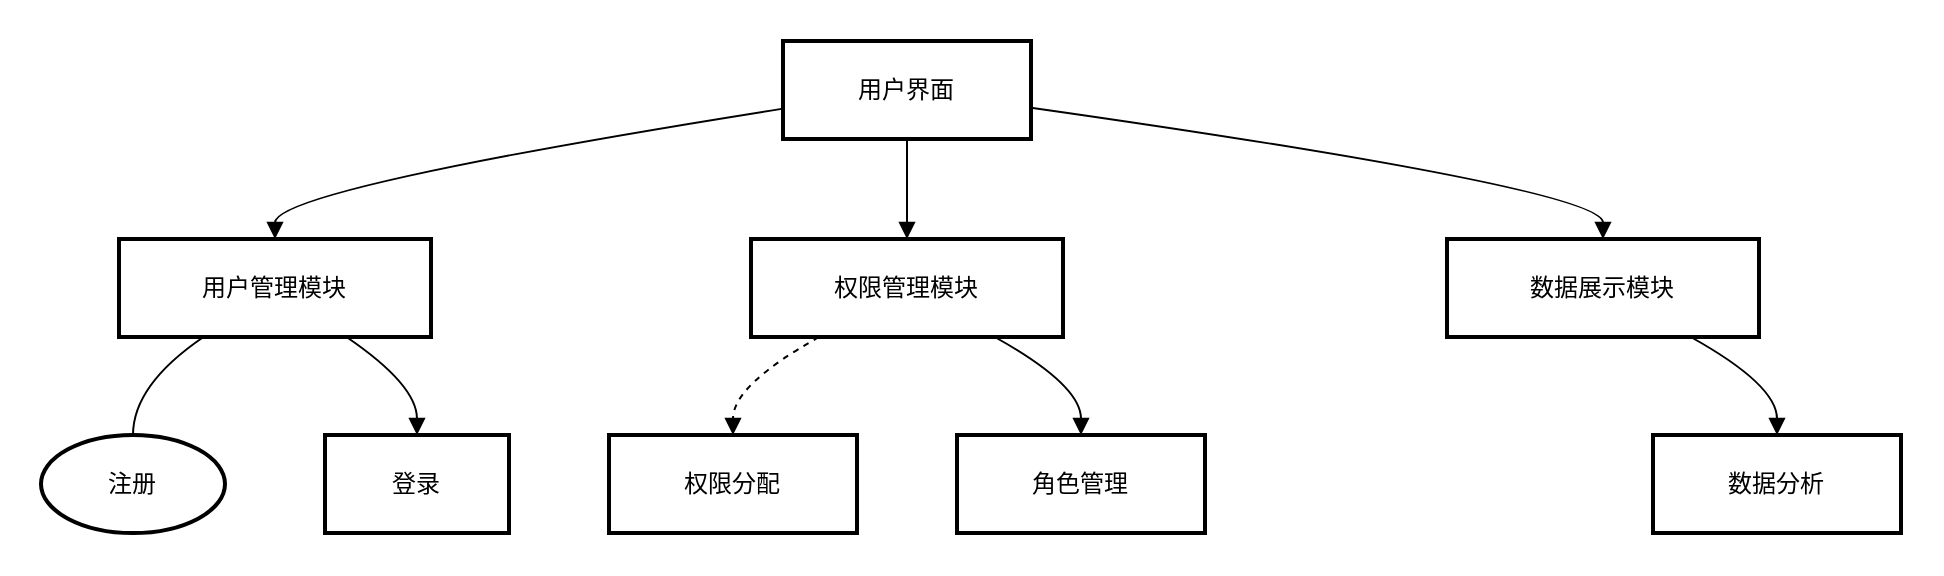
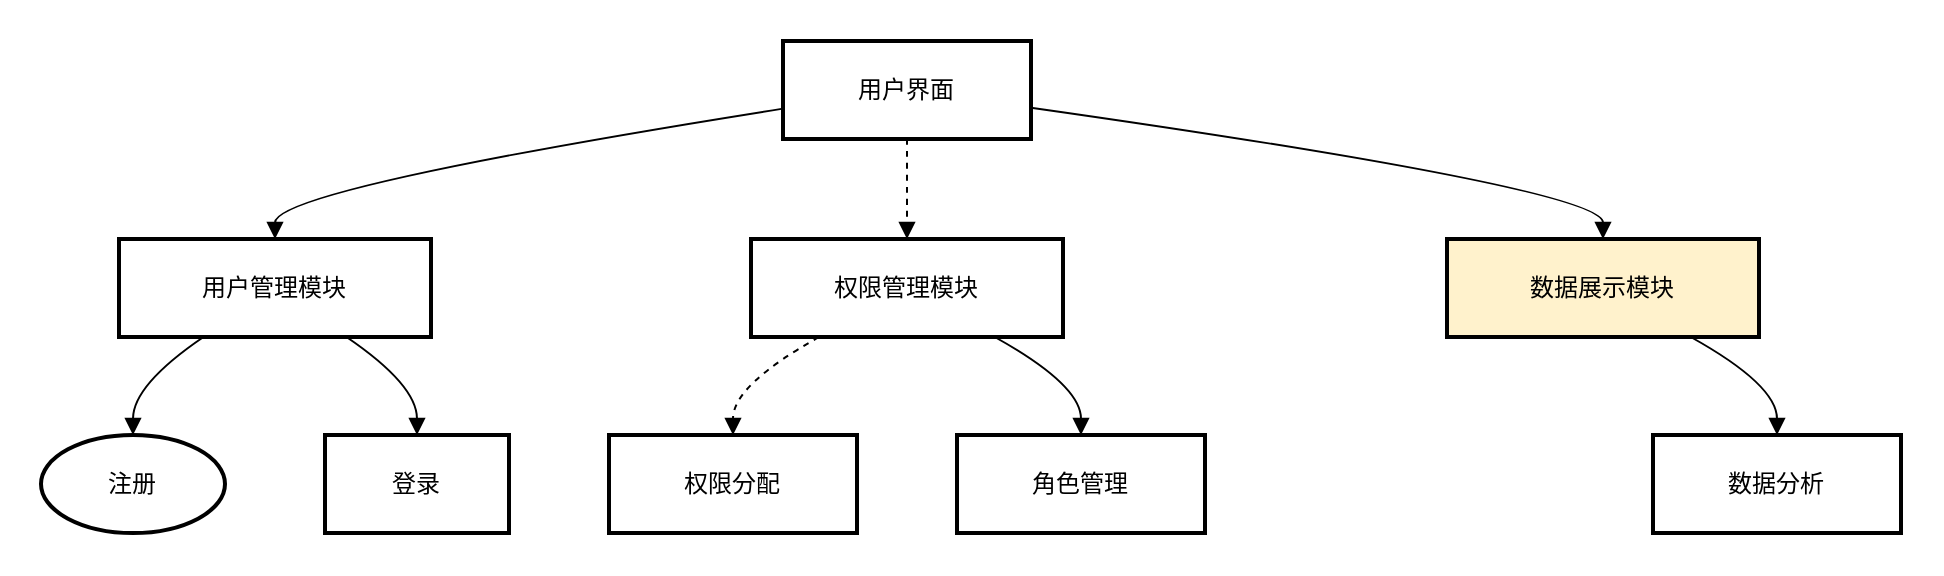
(907, 183) -> (907, 183)
(1603, 288) -> (1603, 288)
(149, 387) -> (151, 381)
